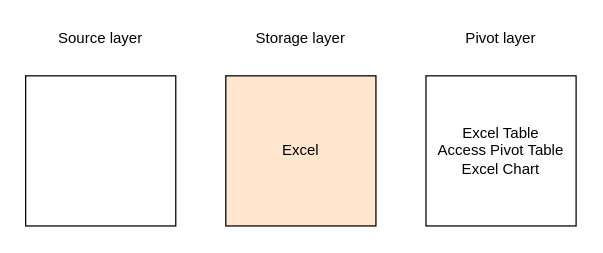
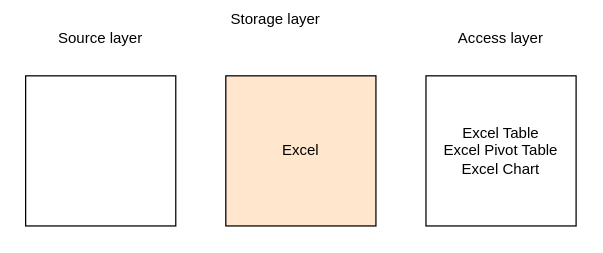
(301, 38) -> (276, 19)
(501, 38) -> (501, 38)
(501, 151) -> (501, 151)
